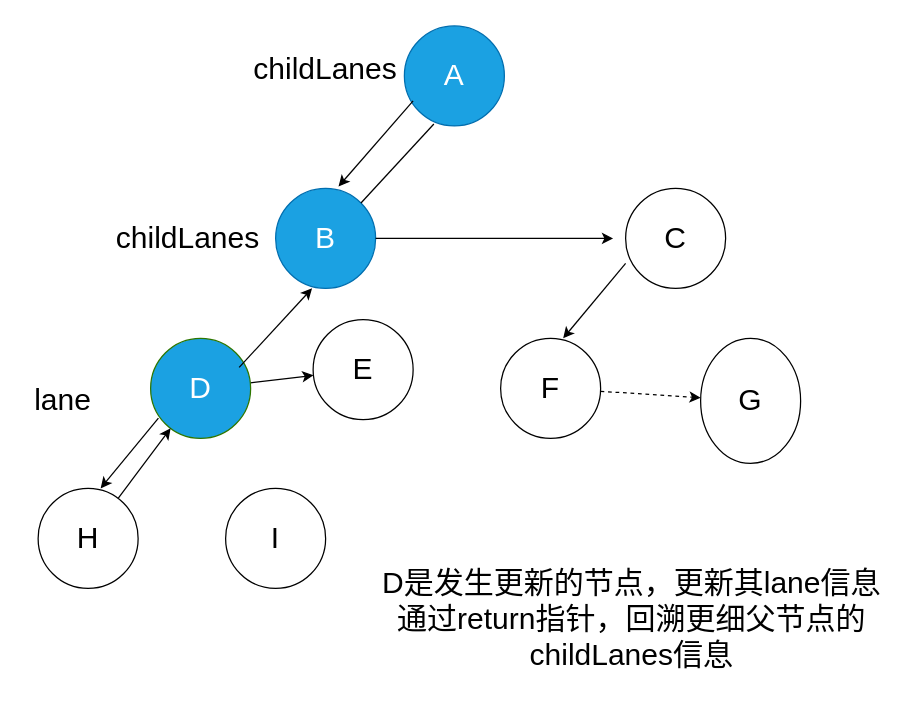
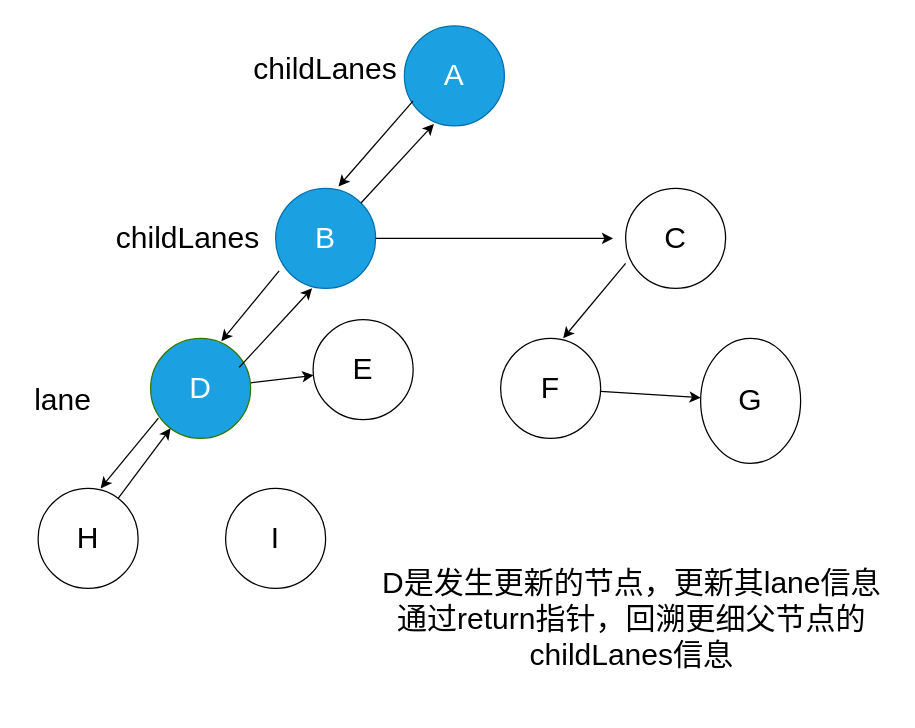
(430, 127) -> (428, 130)
none -> (253, 302)
(646, 394) -> (646, 394)
